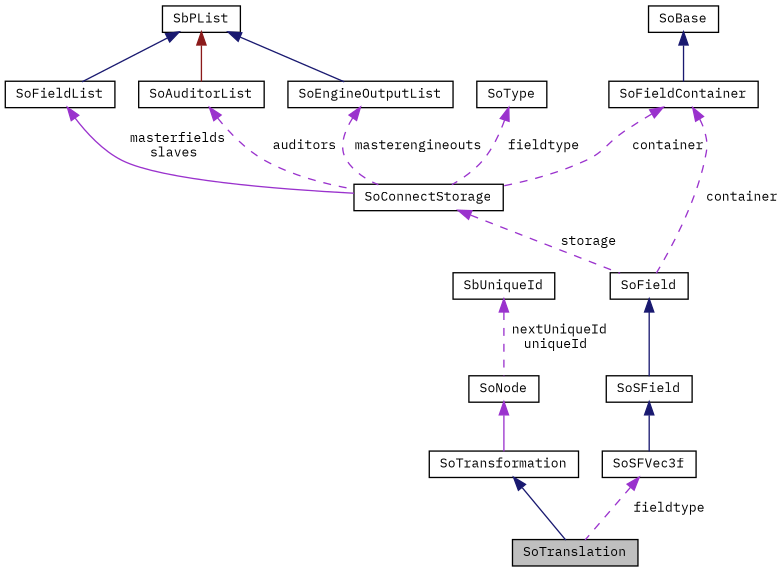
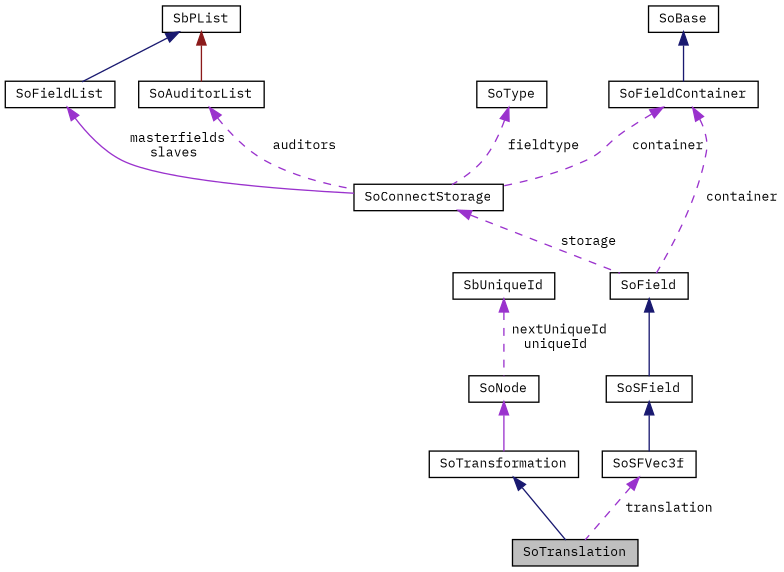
(370, 94) -> none
(666, 509) -> (666, 509)
